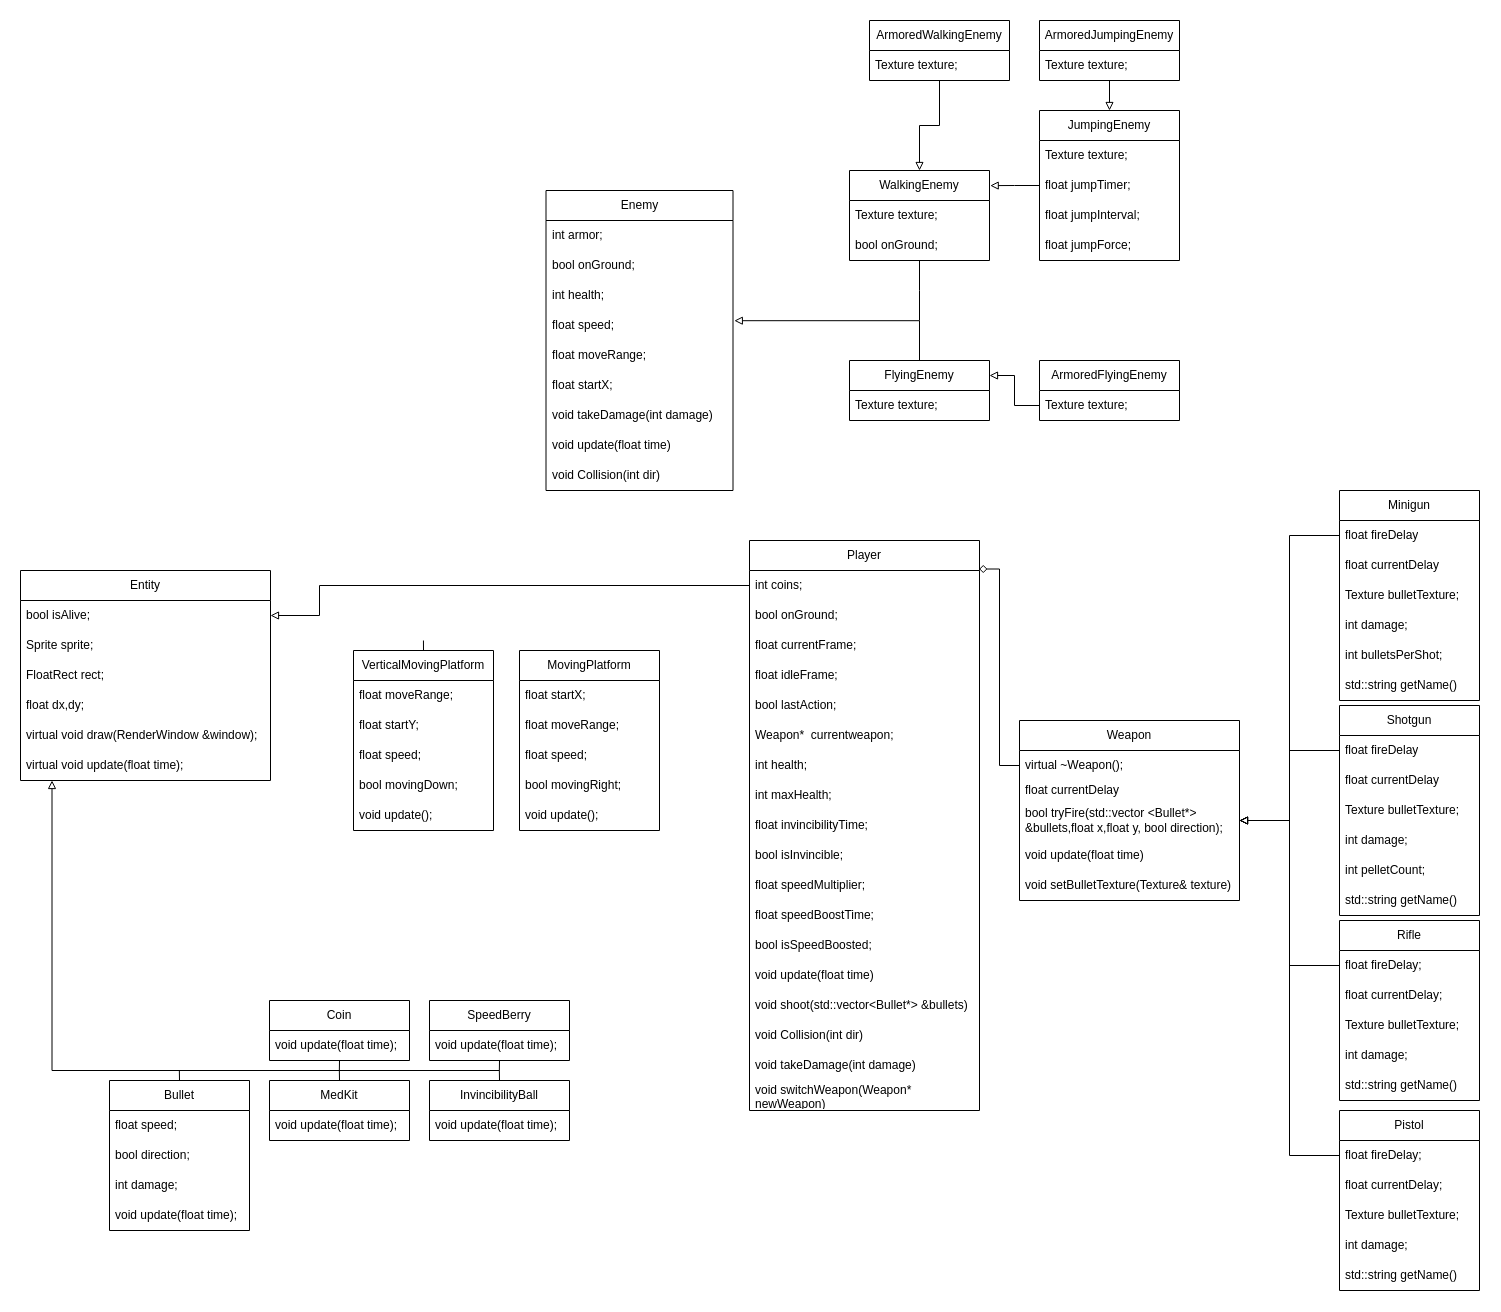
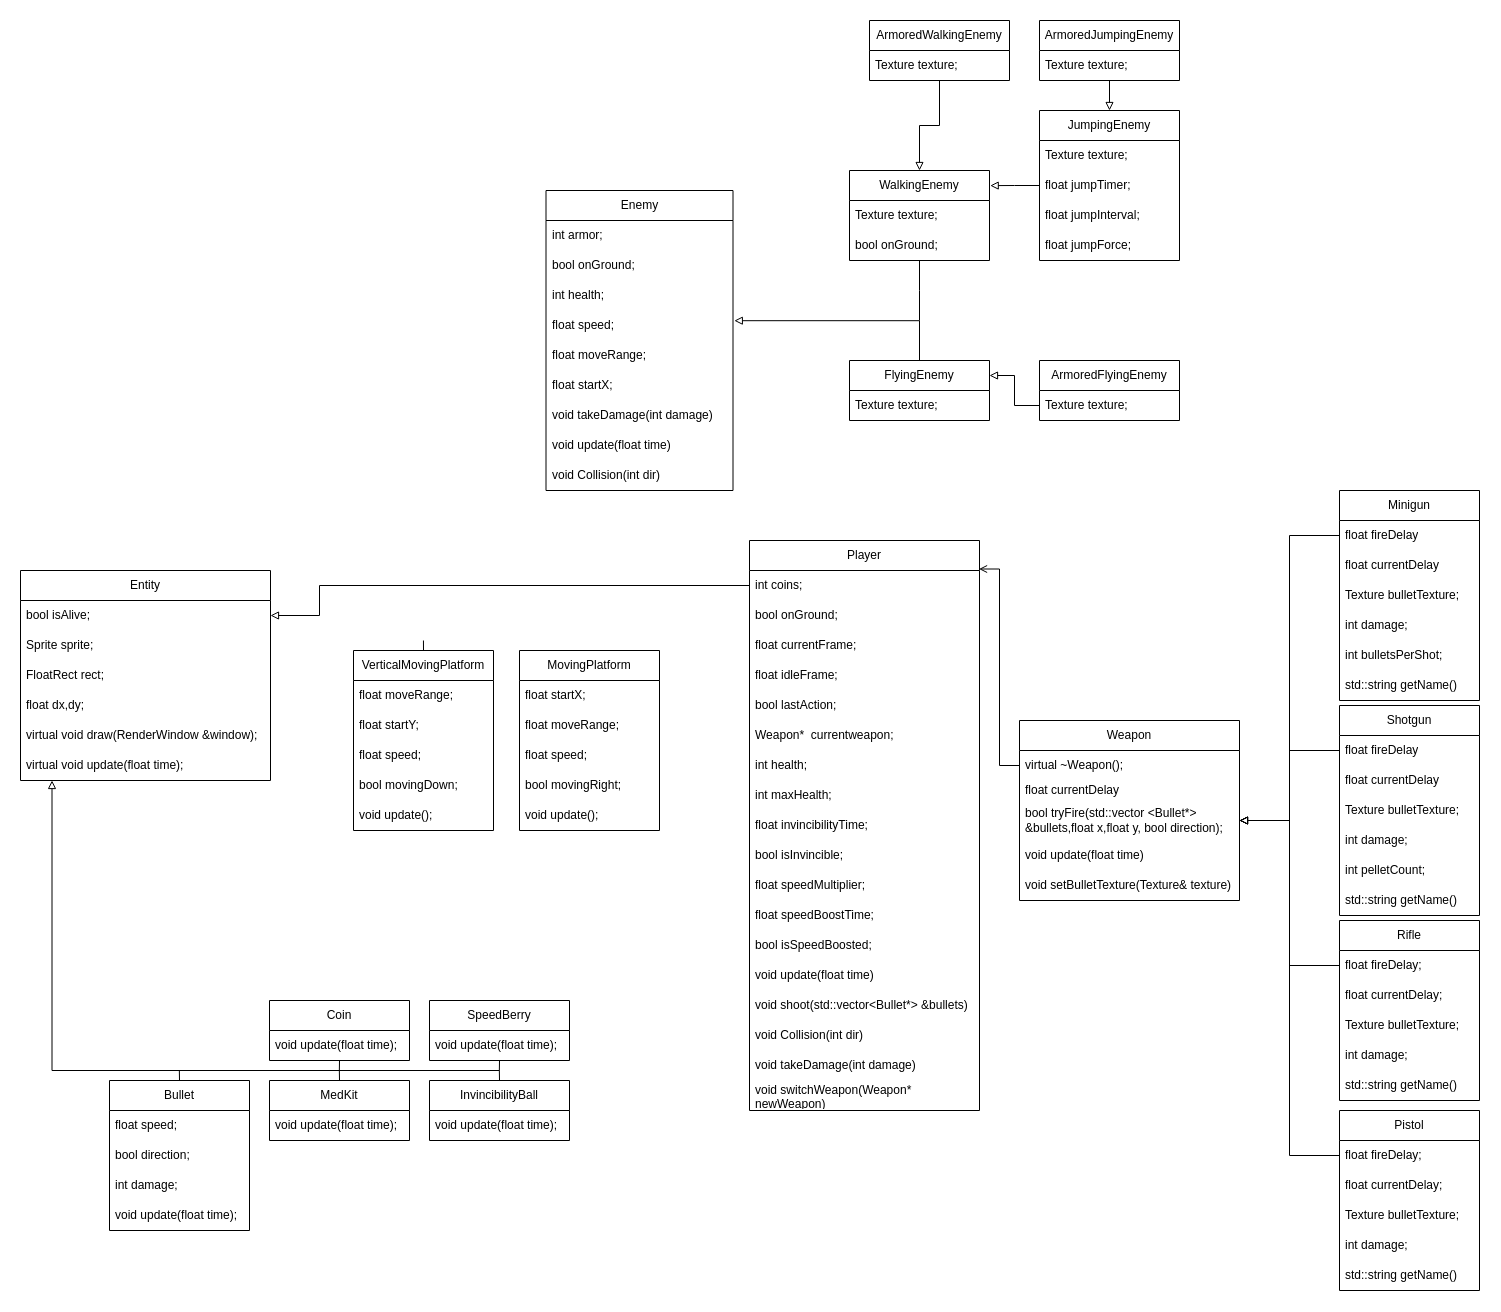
(987, 569) -> (984, 569)
